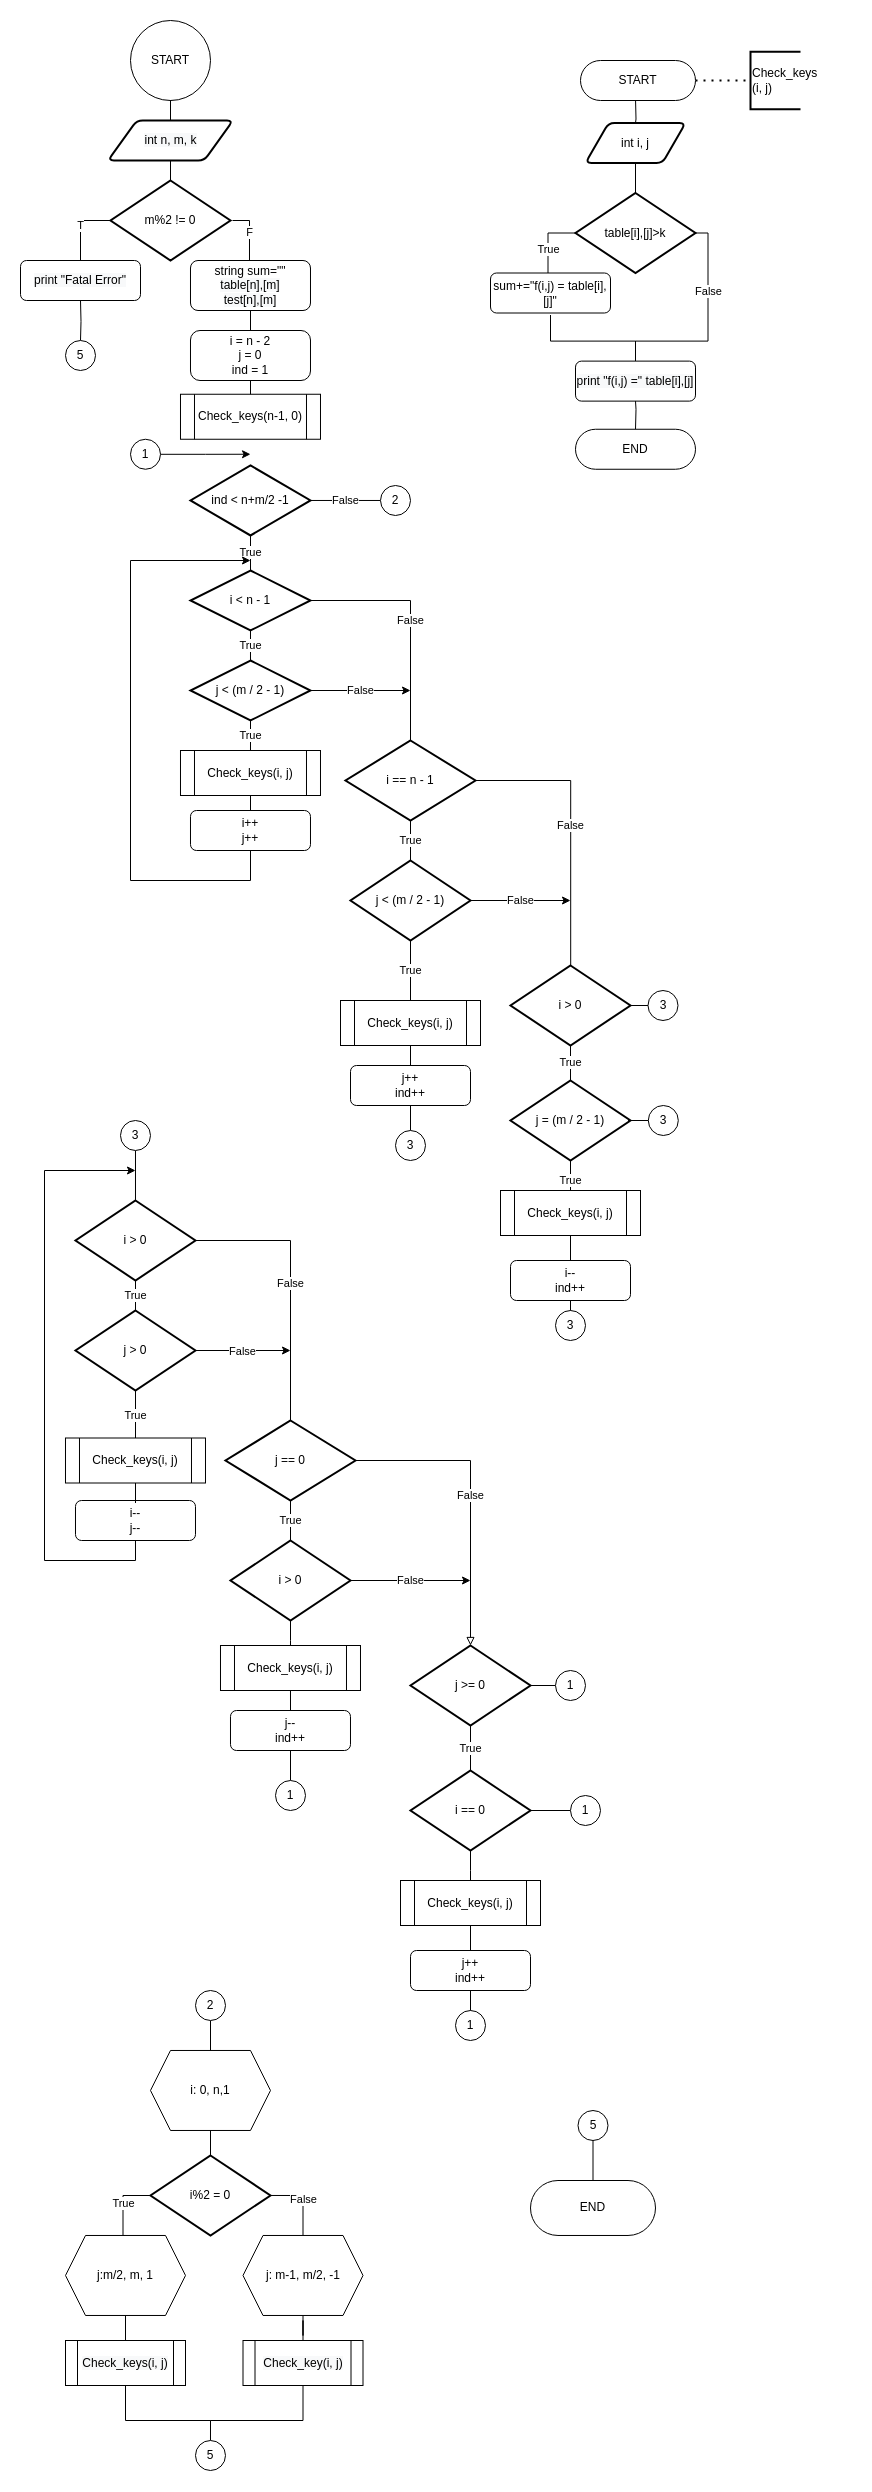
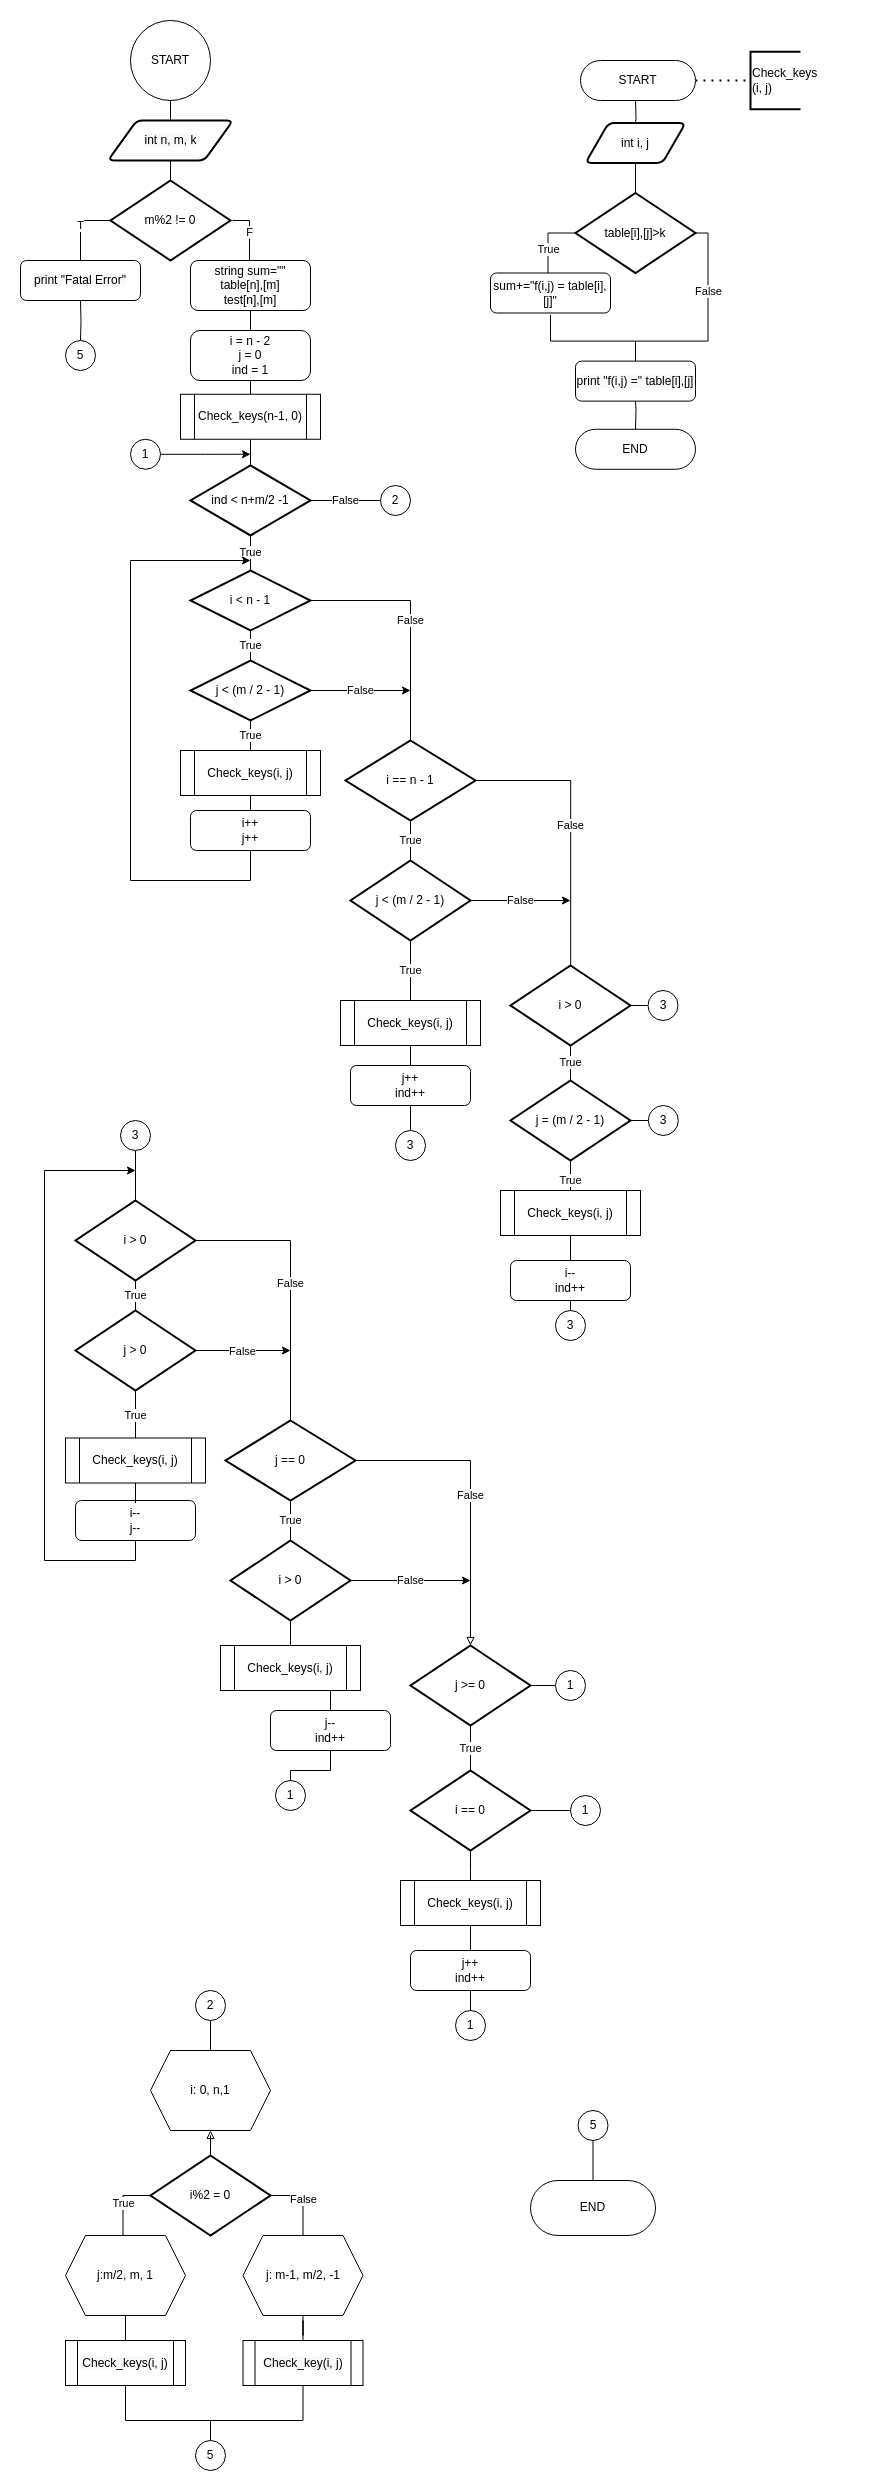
none -> (251, 453)
(290, 1731) -> (330, 1731)
(211, 2136) -> (211, 2140)
